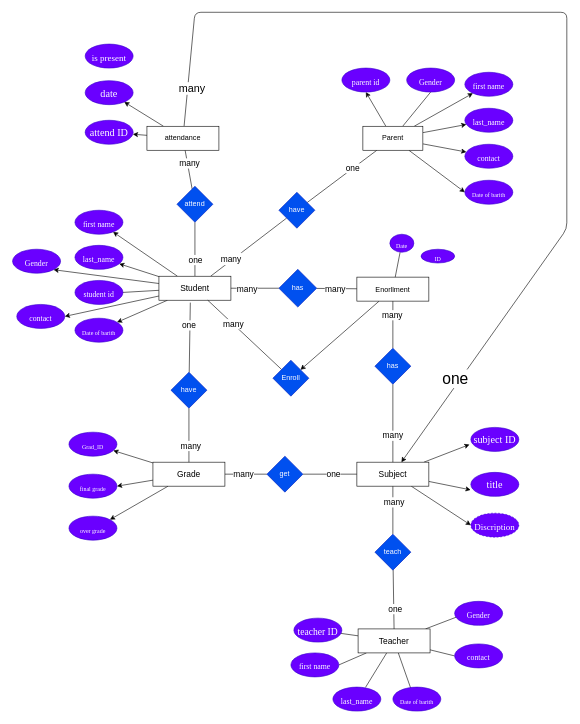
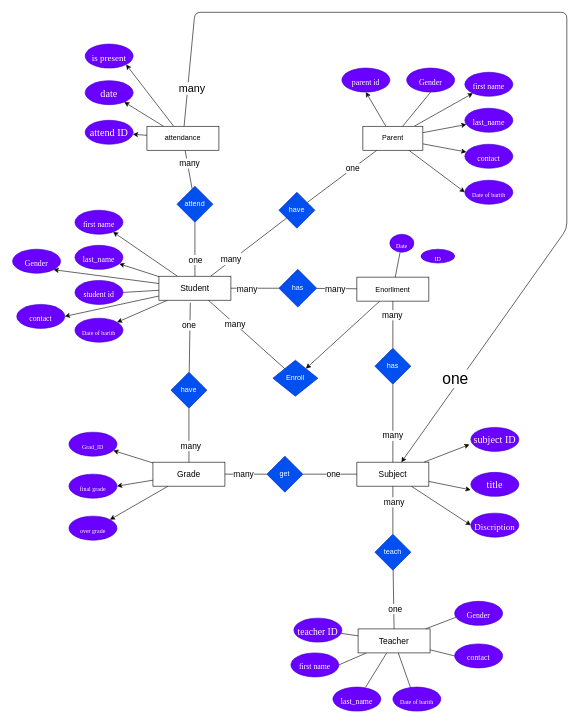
none -> (150, 96)
(291, 378) -> (295, 378)
(495, 525) -> (495, 525)
